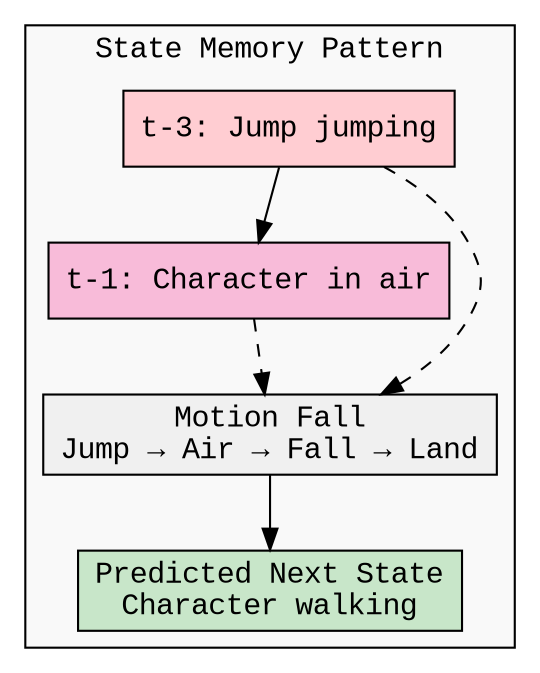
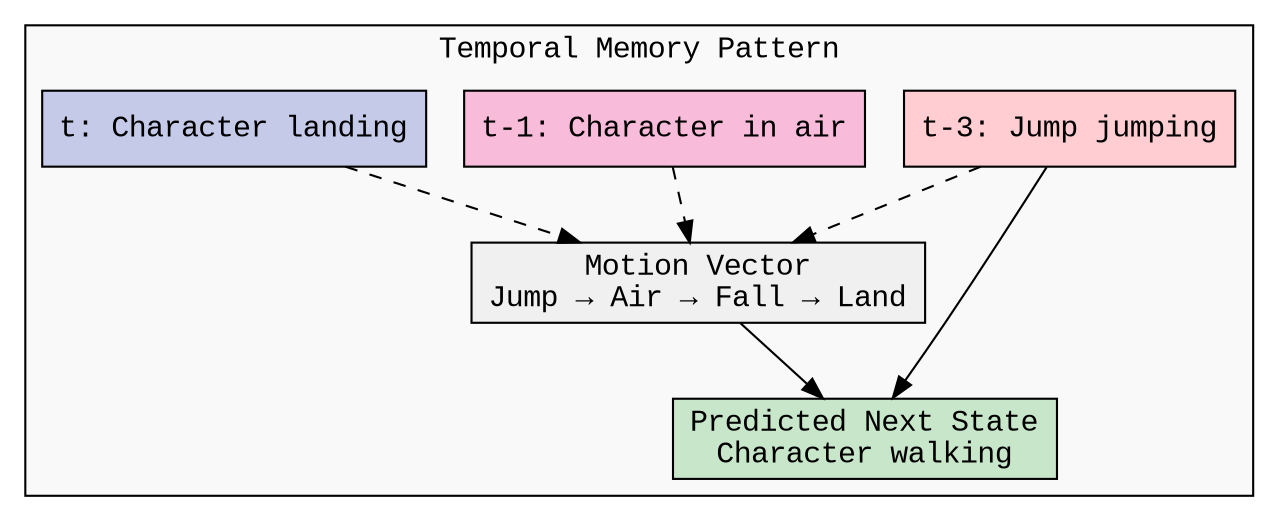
(270, 50) -> (639, 50)
none -> (234, 129)
(272, 195) -> (977, 275)
(270, 435) -> (698, 283)
